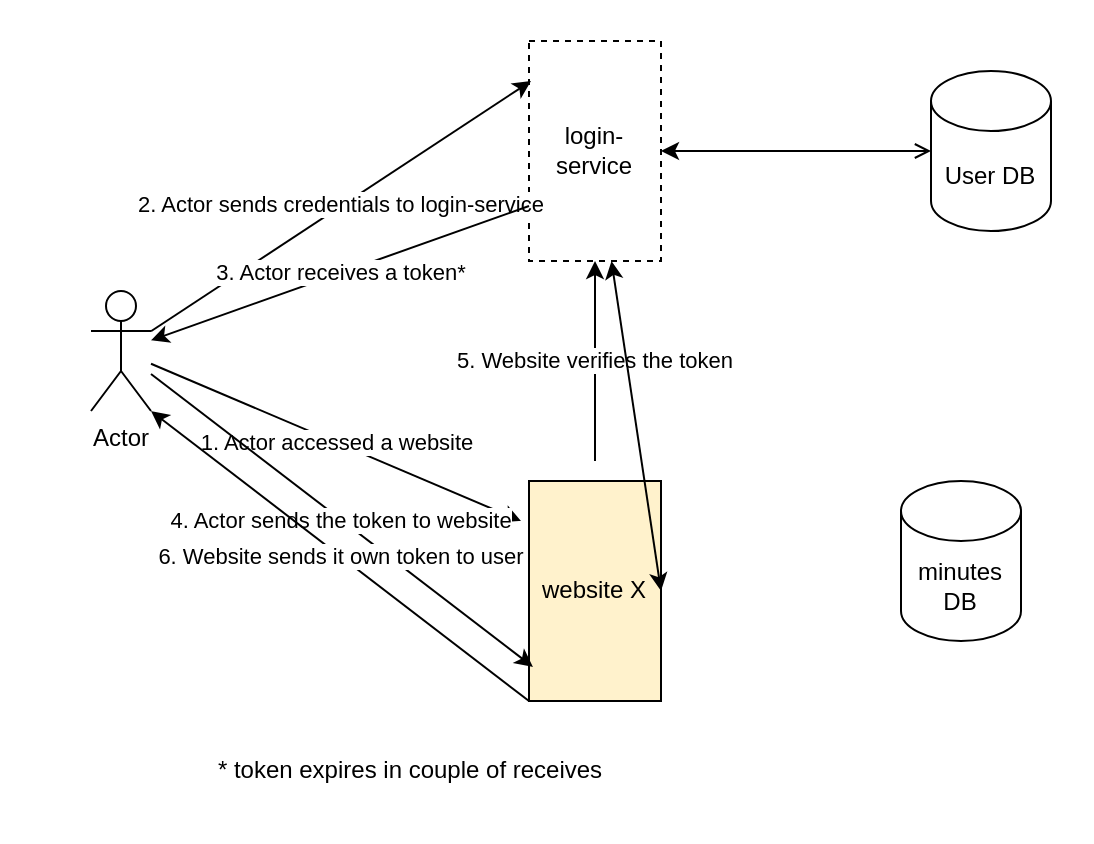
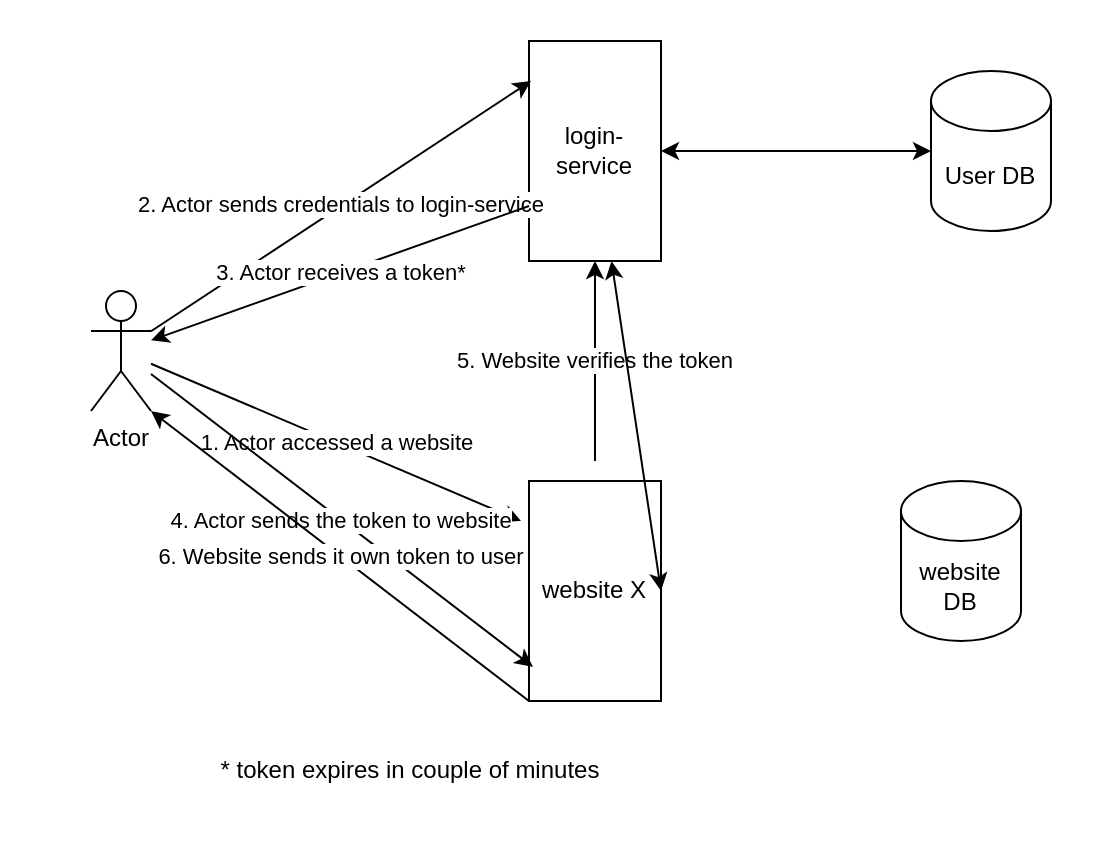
(595, 151) -> (595, 151)
(918, 151) -> (916, 151)
(961, 587) -> (961, 587)
(595, 591) -> (595, 591)
(411, 771) -> (411, 771)
